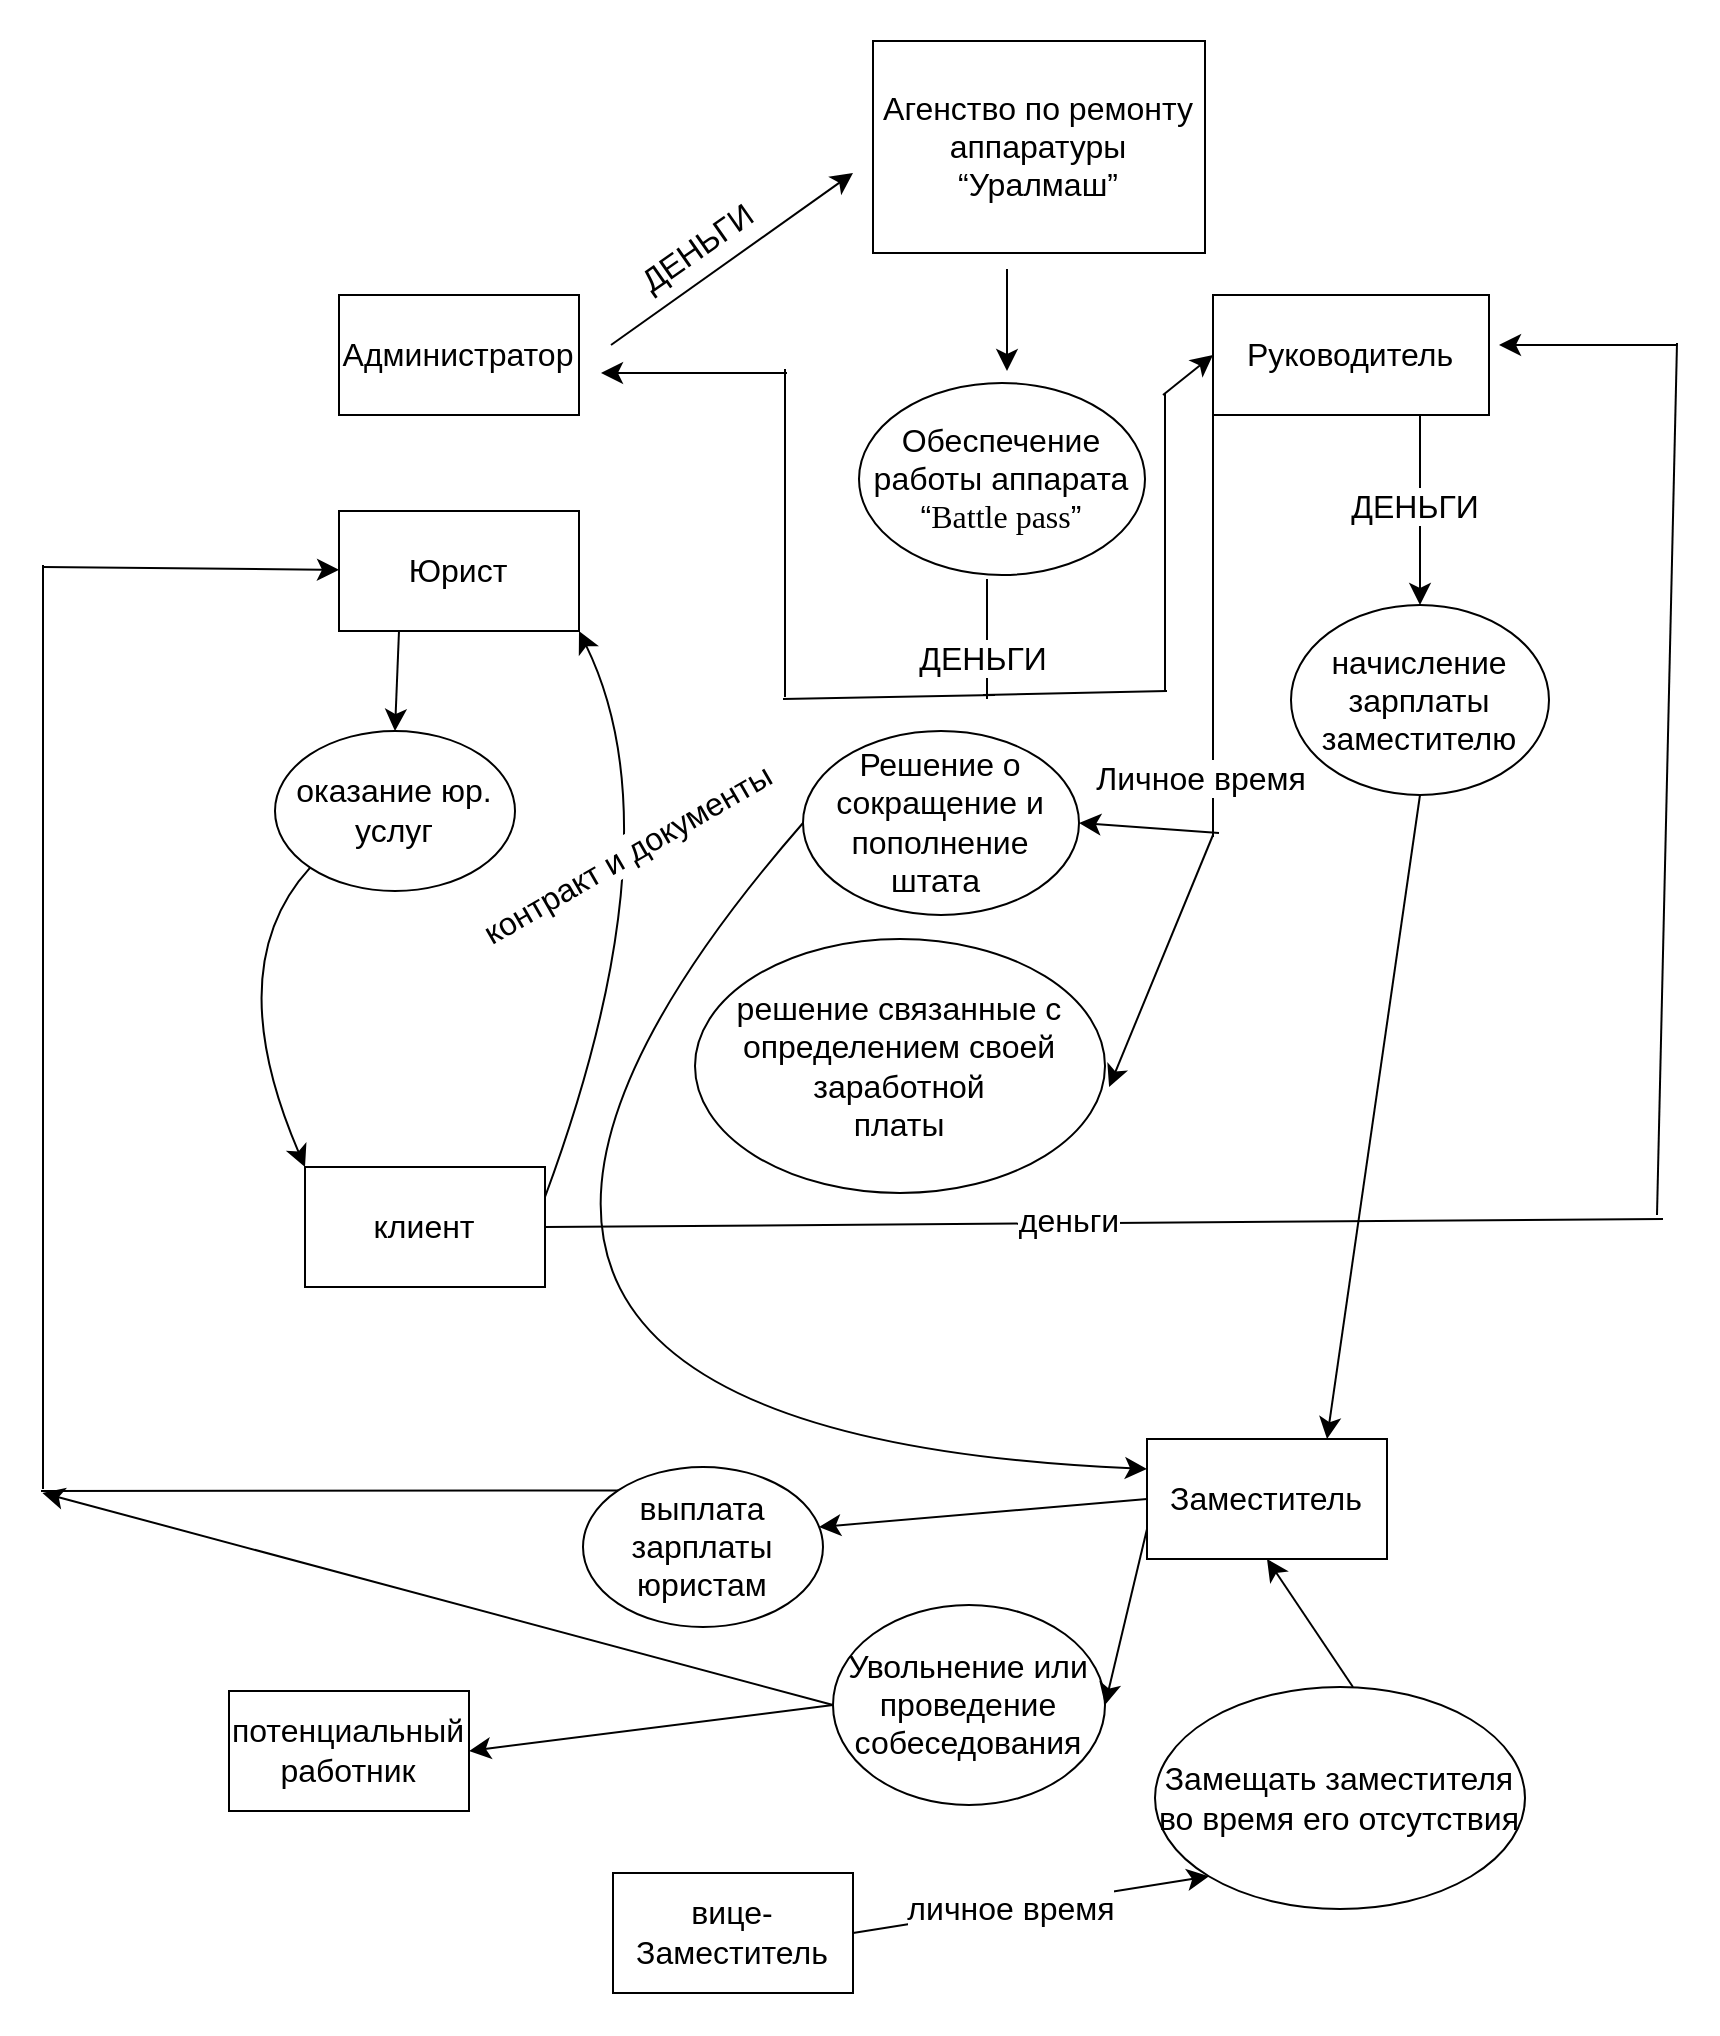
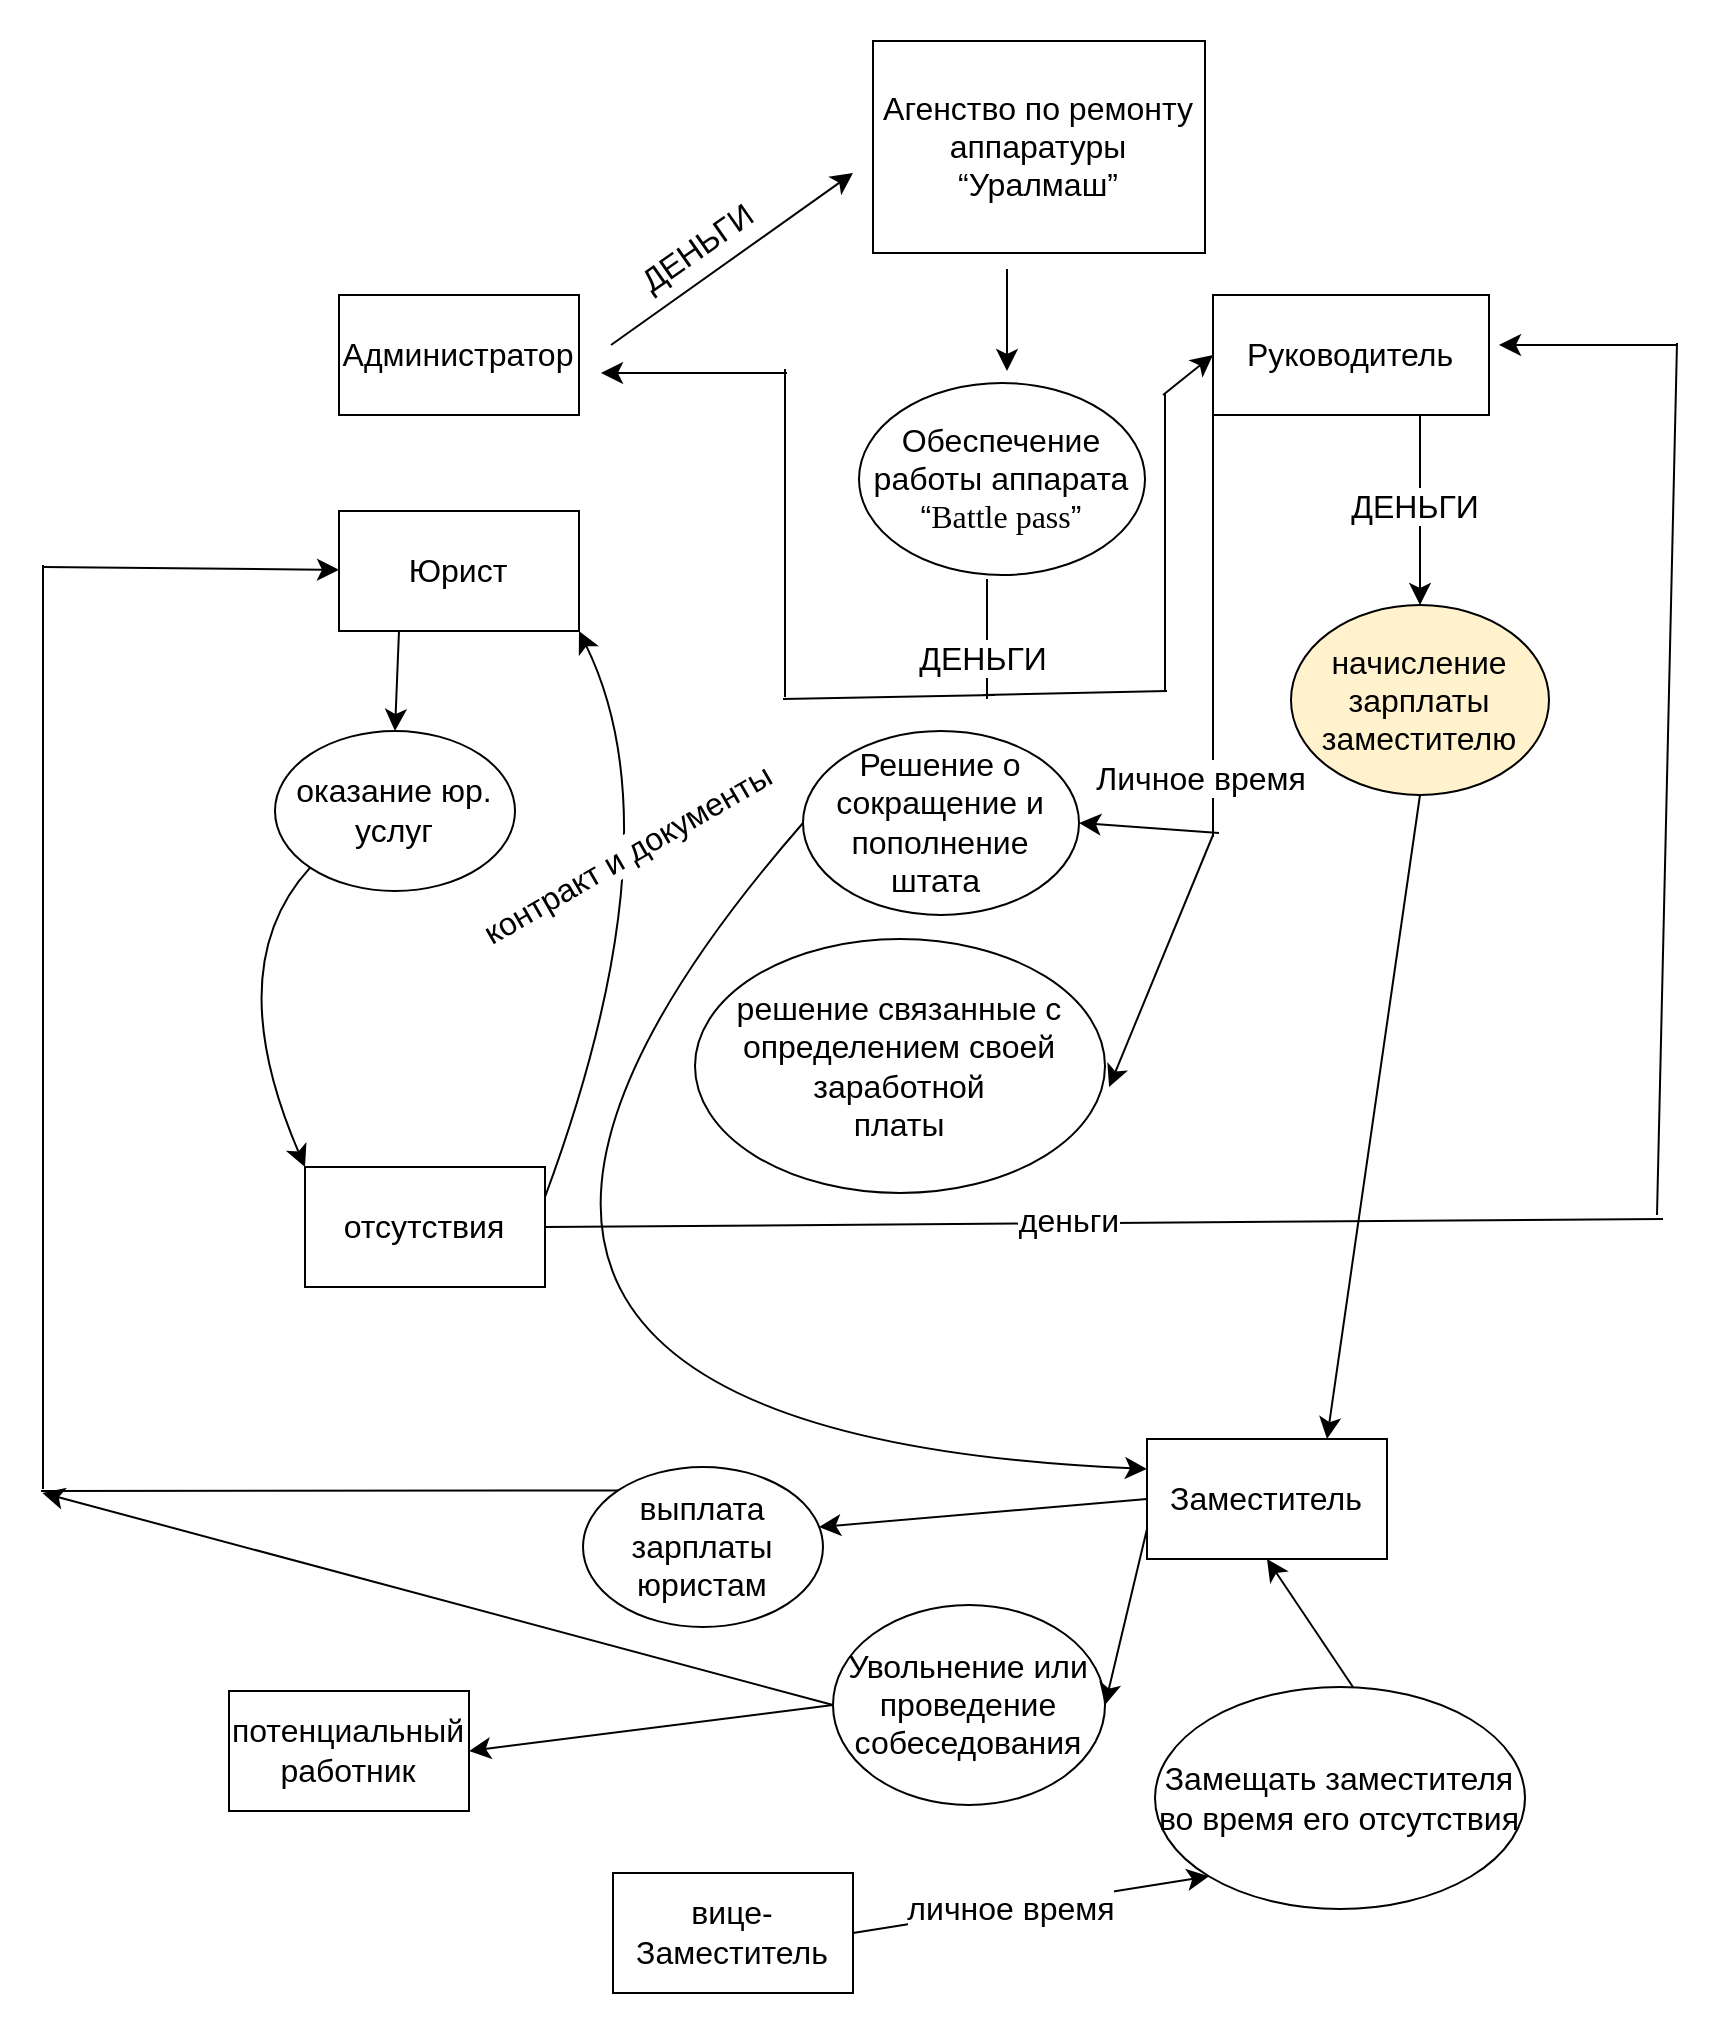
(1420, 700) -> (1420, 700)
(425, 1227) -> (425, 1227)
